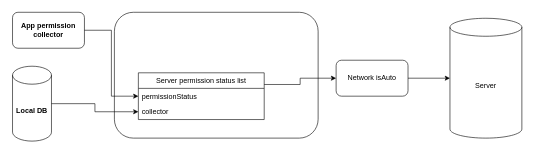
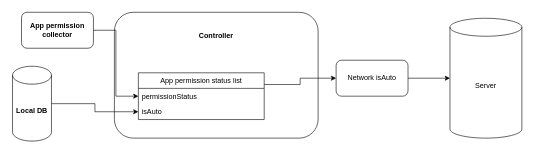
(48, 30) -> (57, 30)
none -> (216, 36)
(201, 81) -> (201, 81)
(158, 112) -> (153, 112)
